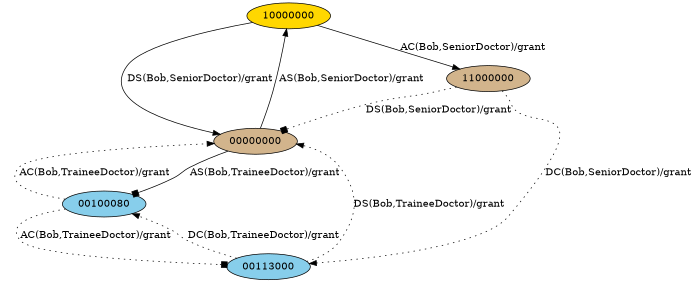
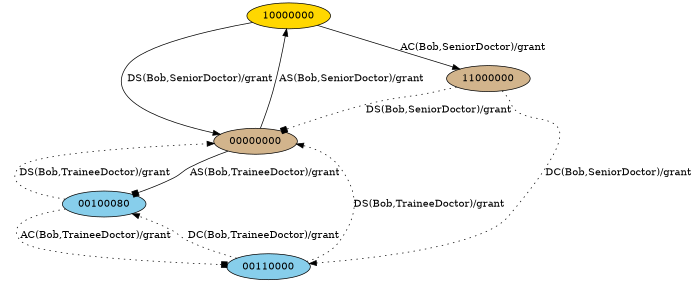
(95, 173) -> (95, 173)
(269, 267) -> (269, 267)
